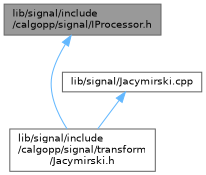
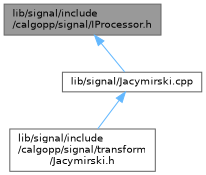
(51, 87) -> (113, 58)
